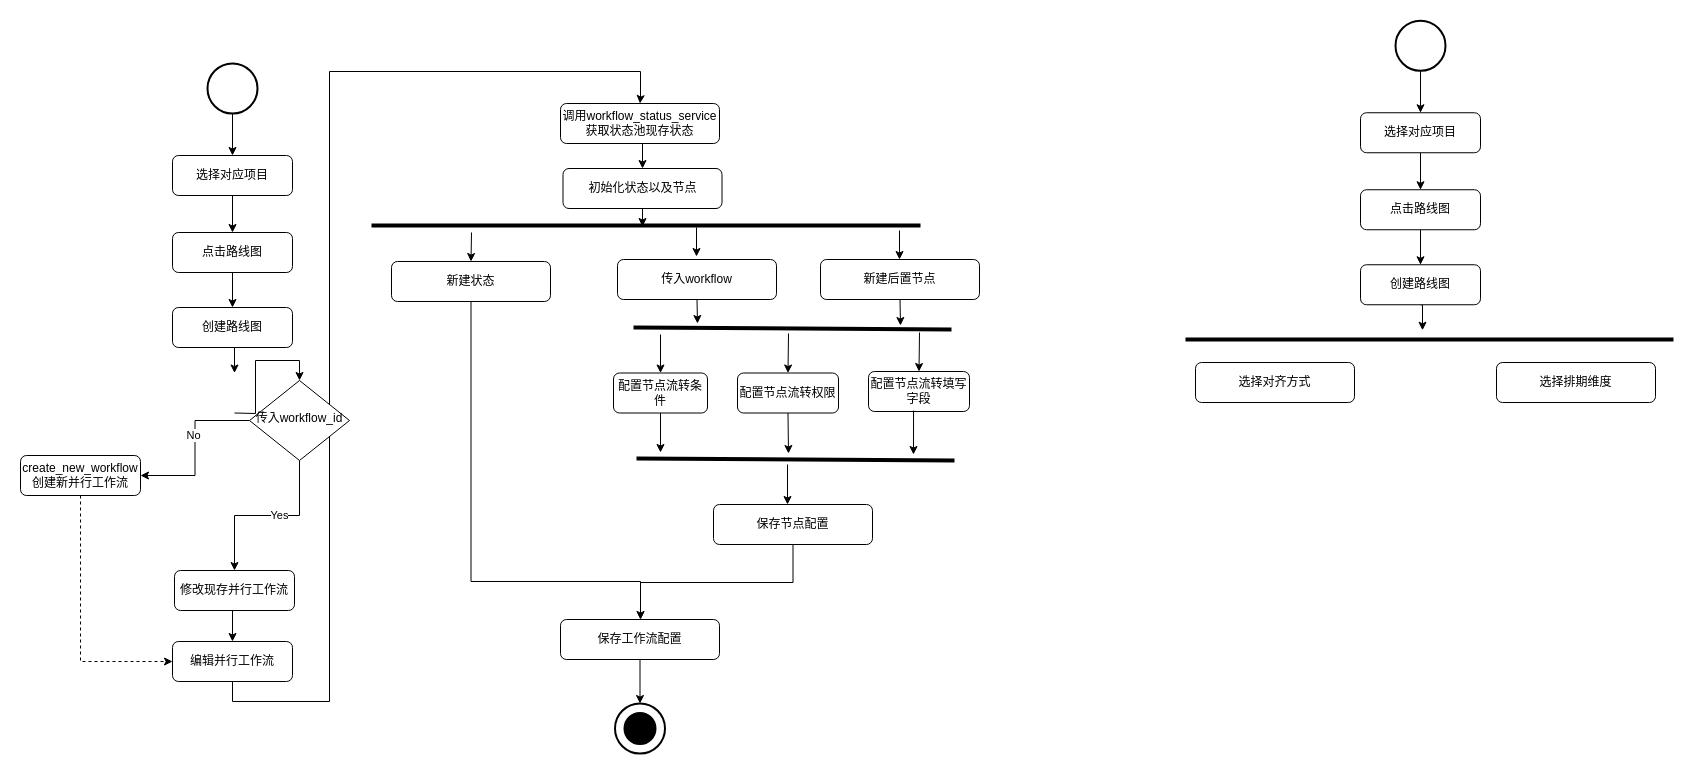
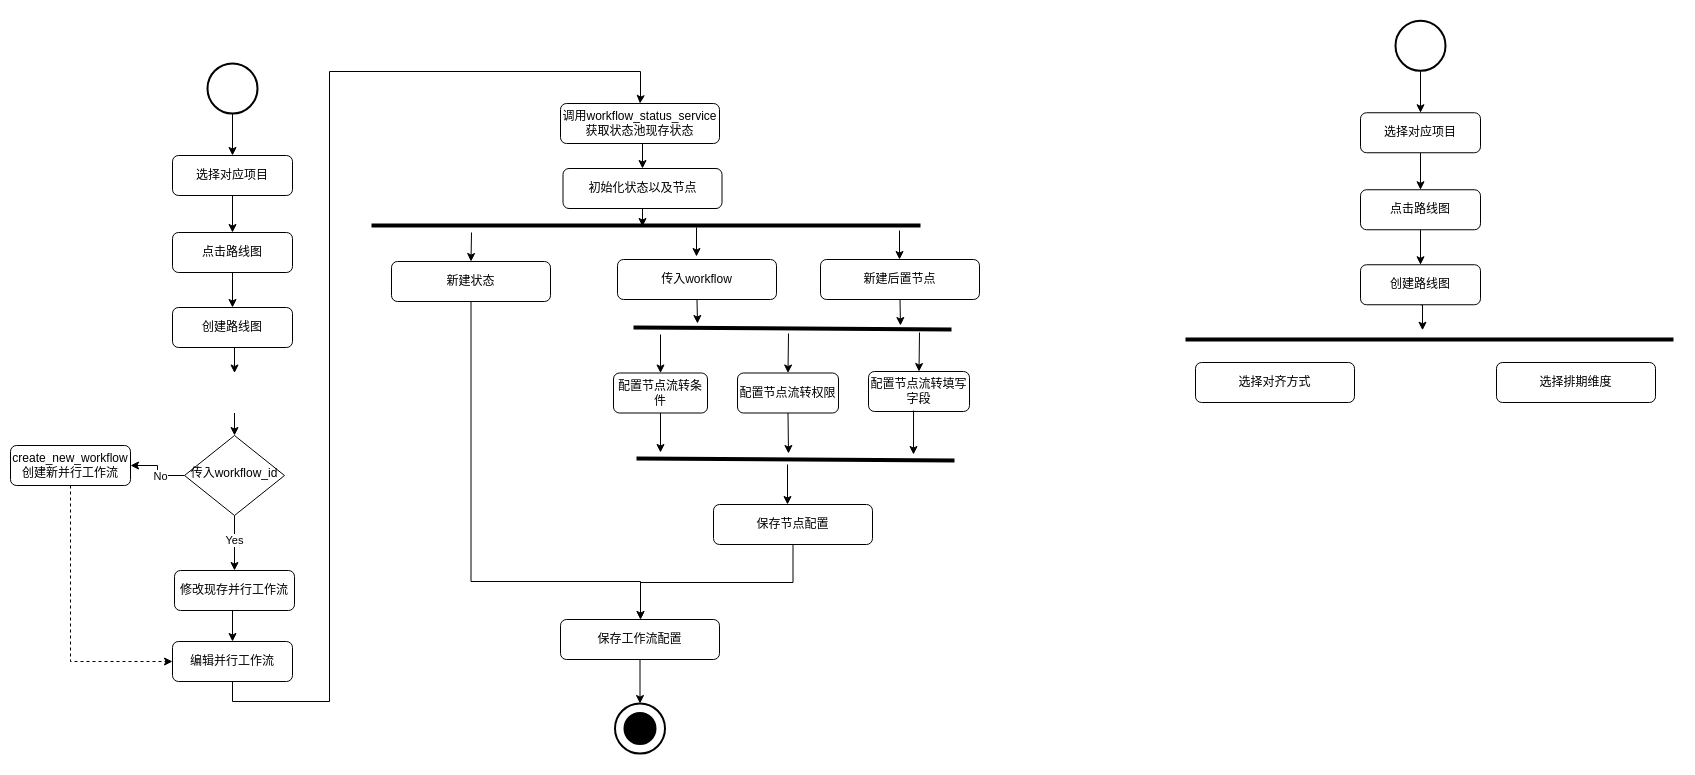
(300, 421) -> (235, 476)
(81, 476) -> (71, 466)
